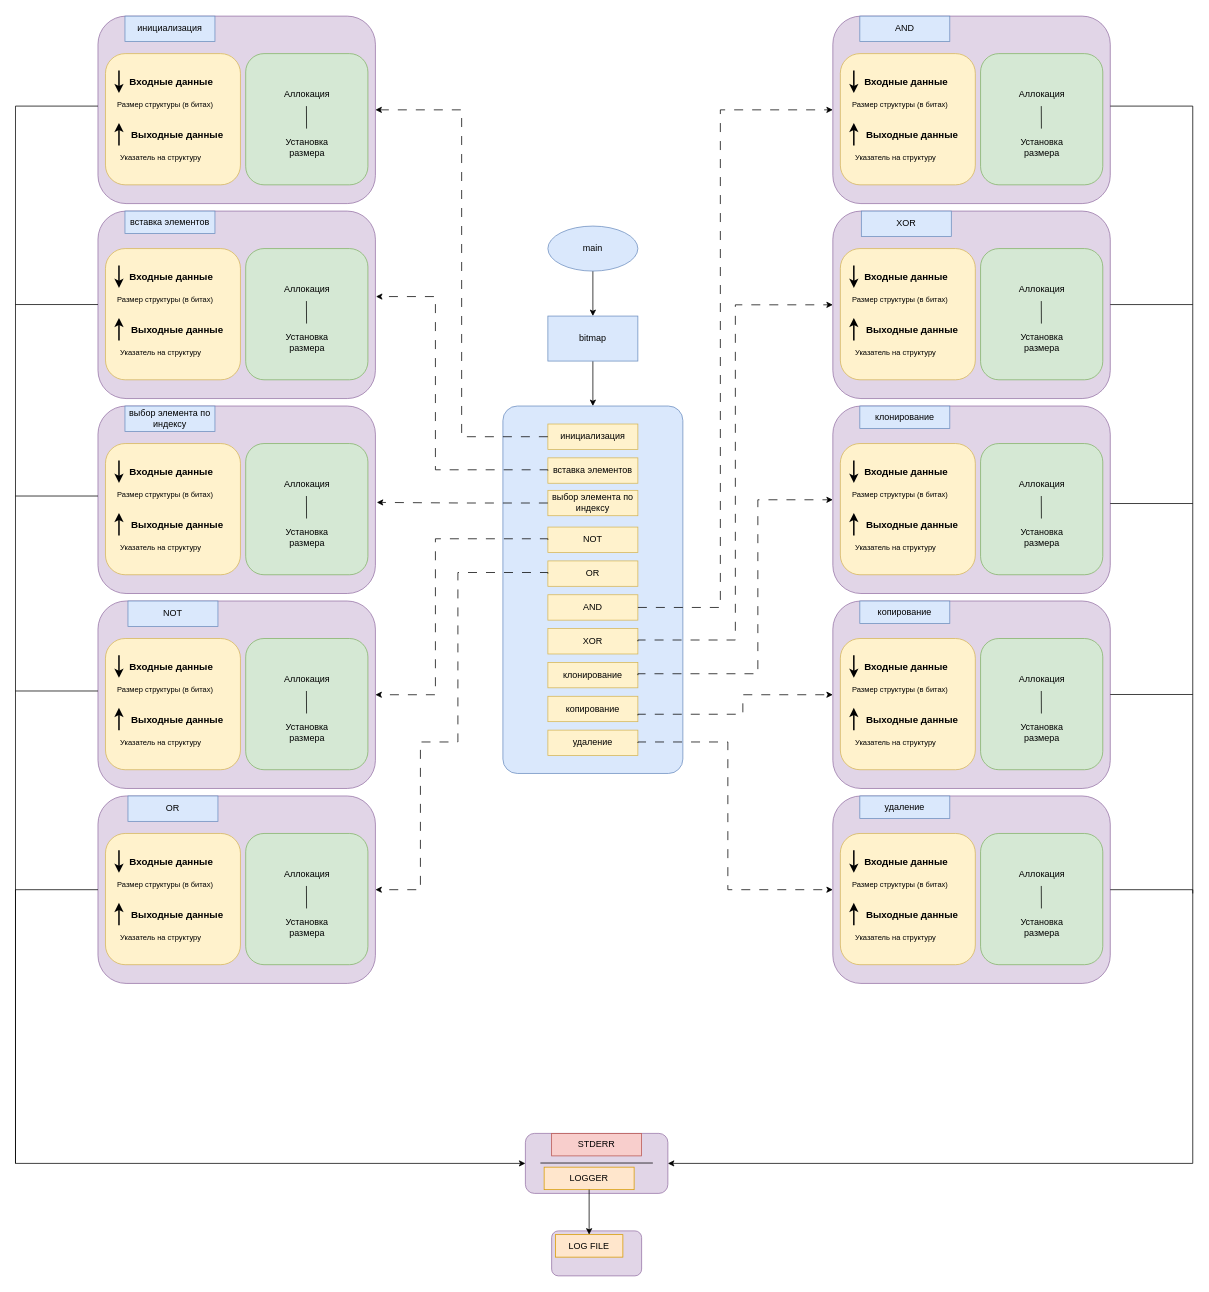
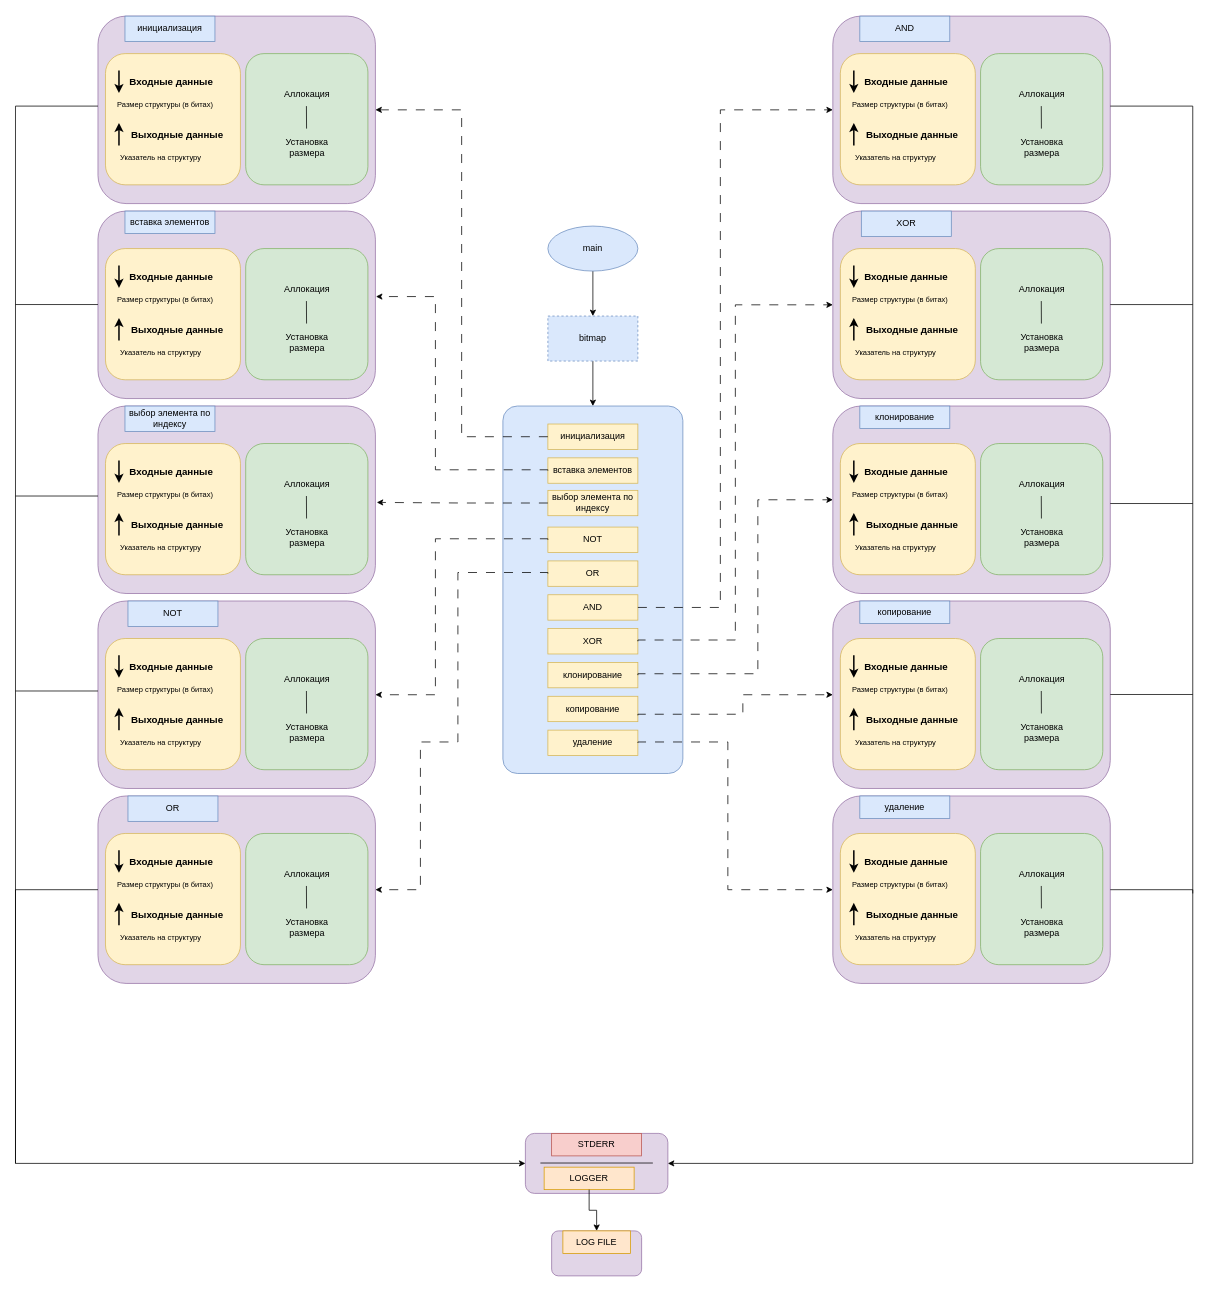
(593, 339) -> (593, 339)
(589, 1246) -> (597, 1242)
